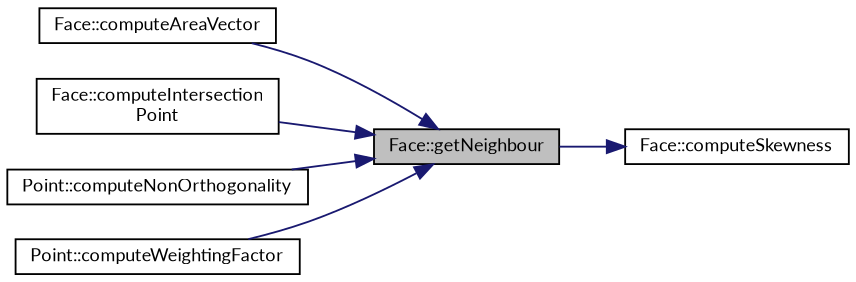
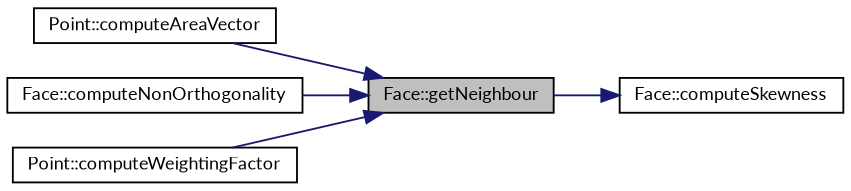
(158, 26) -> (155, 26)
(158, 106) -> none
(158, 187) -> (155, 95)
